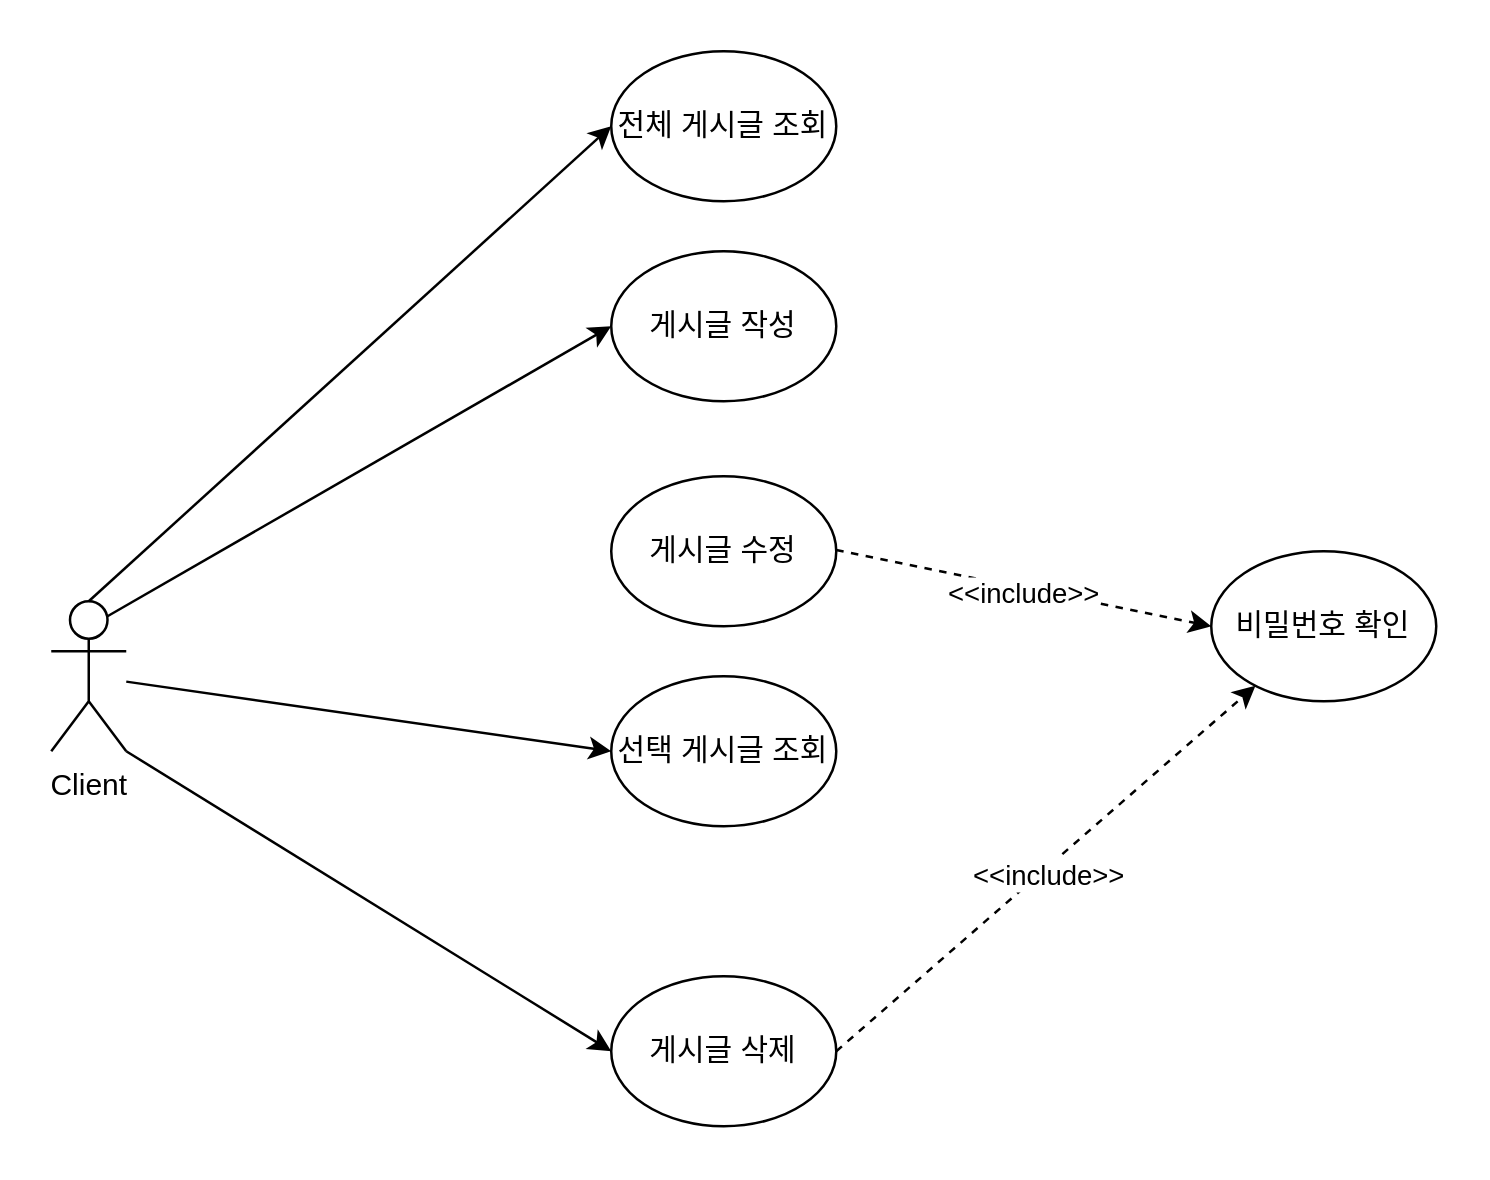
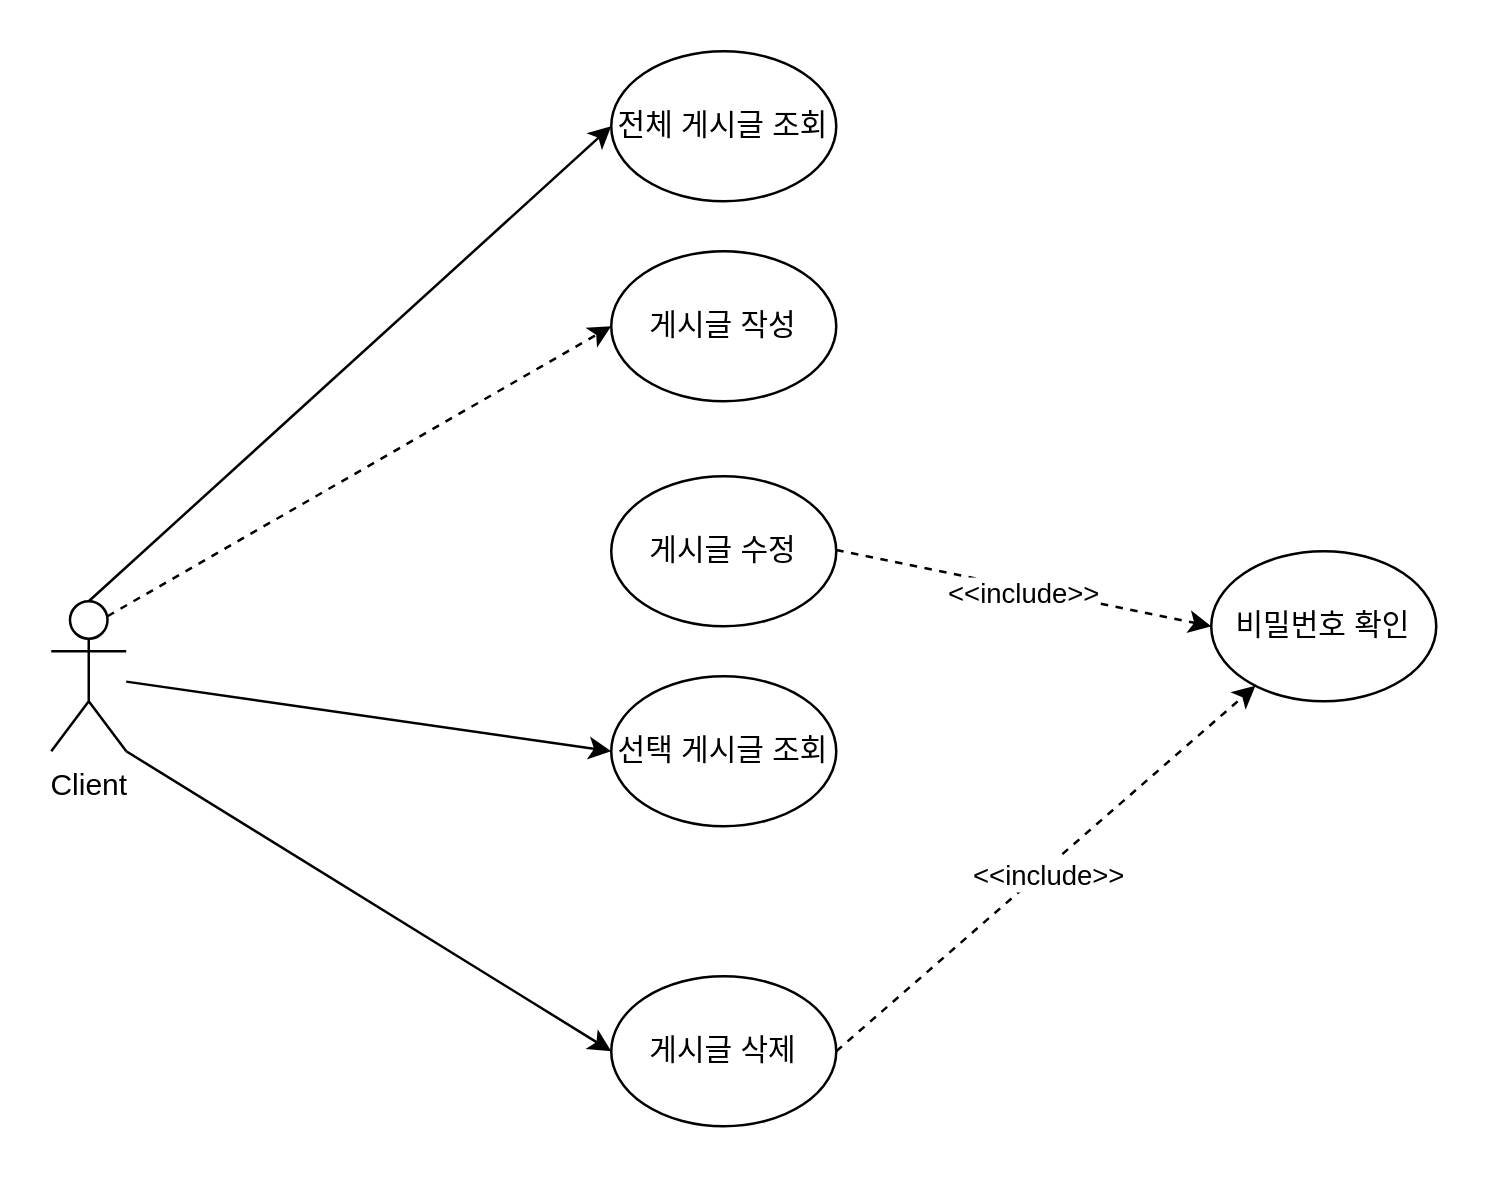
(355, 474) -> (355, 474)
